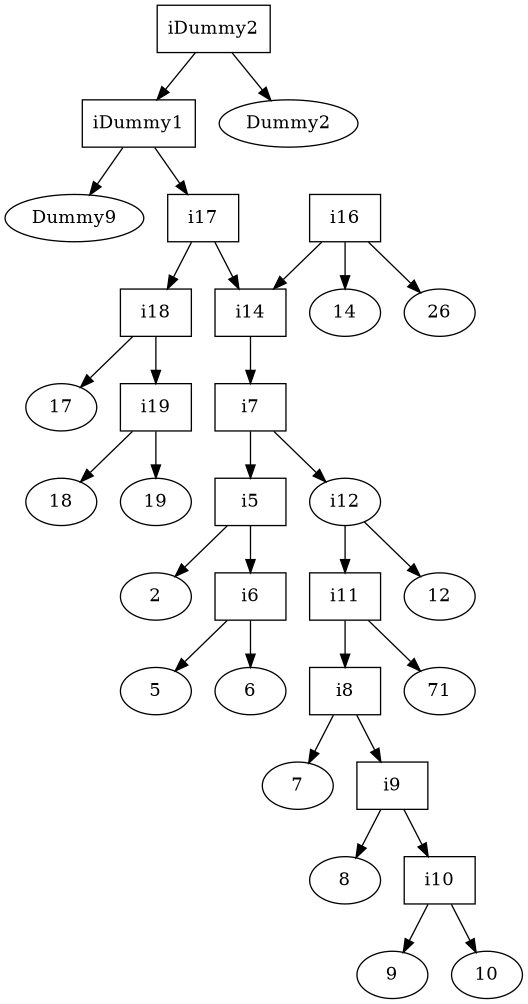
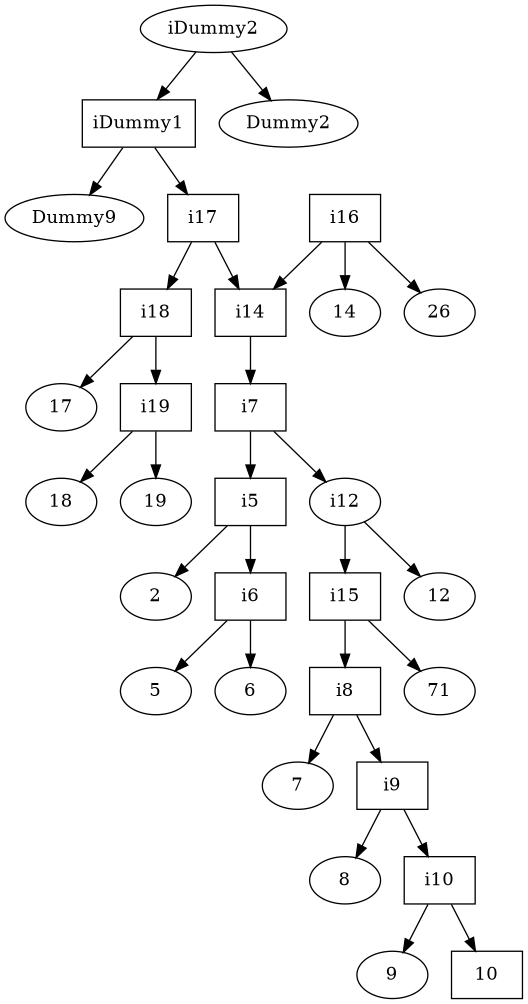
(214, 29) -> (214, 29)
(345, 597) -> (345, 597)
(487, 975) -> (487, 975)
